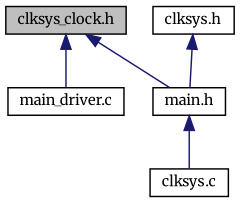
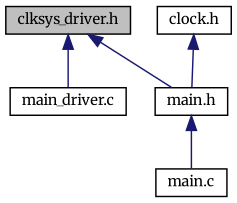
(66, 20) -> (68, 20)
(194, 20) -> (194, 20)
(189, 183) -> (191, 183)
